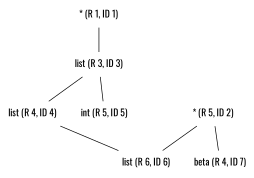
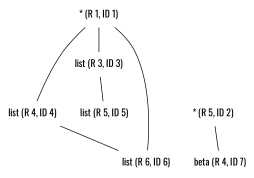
(66, 89) -> (57, 61)
(104, 114) -> (104, 114)
(180, 138) -> (145, 84)
